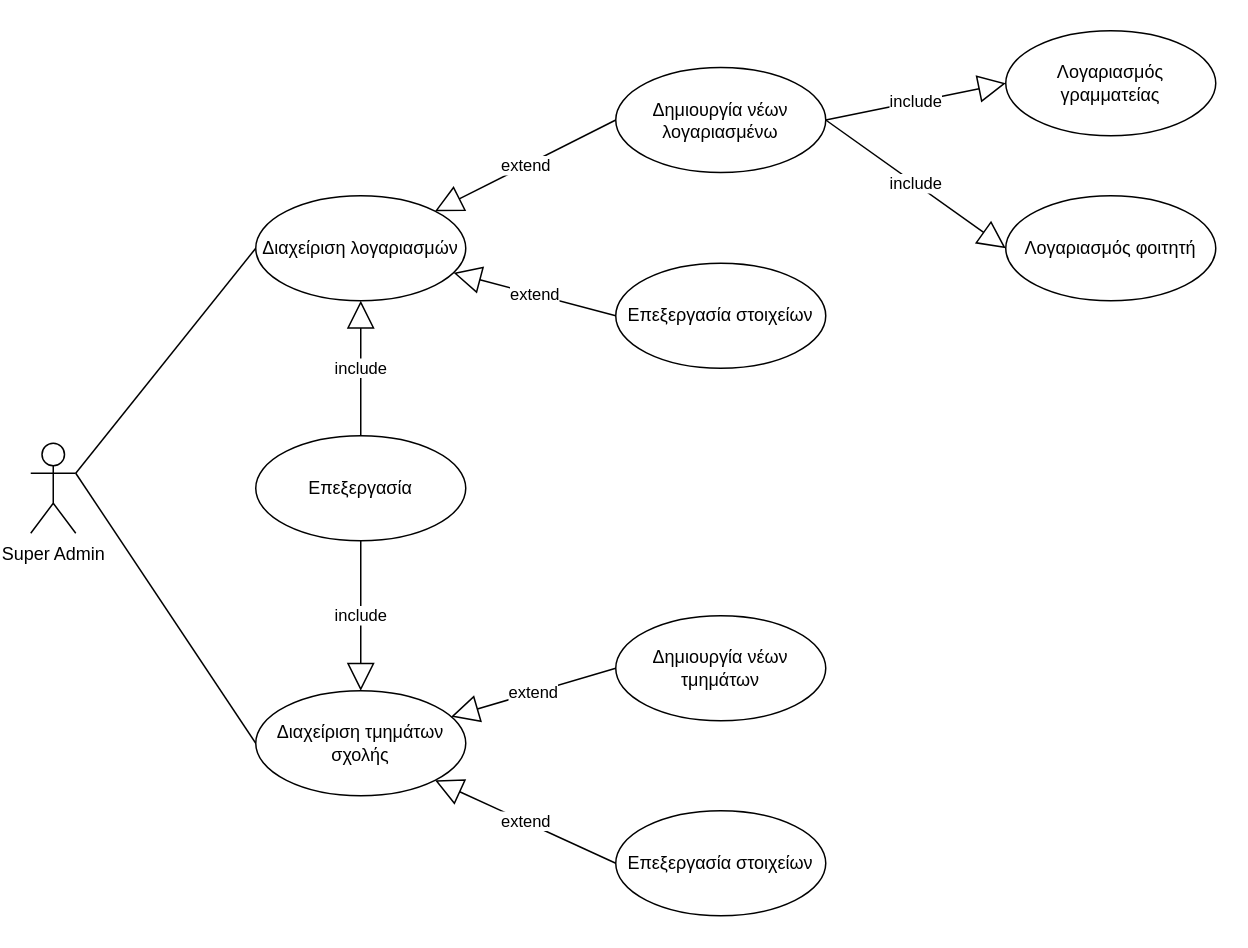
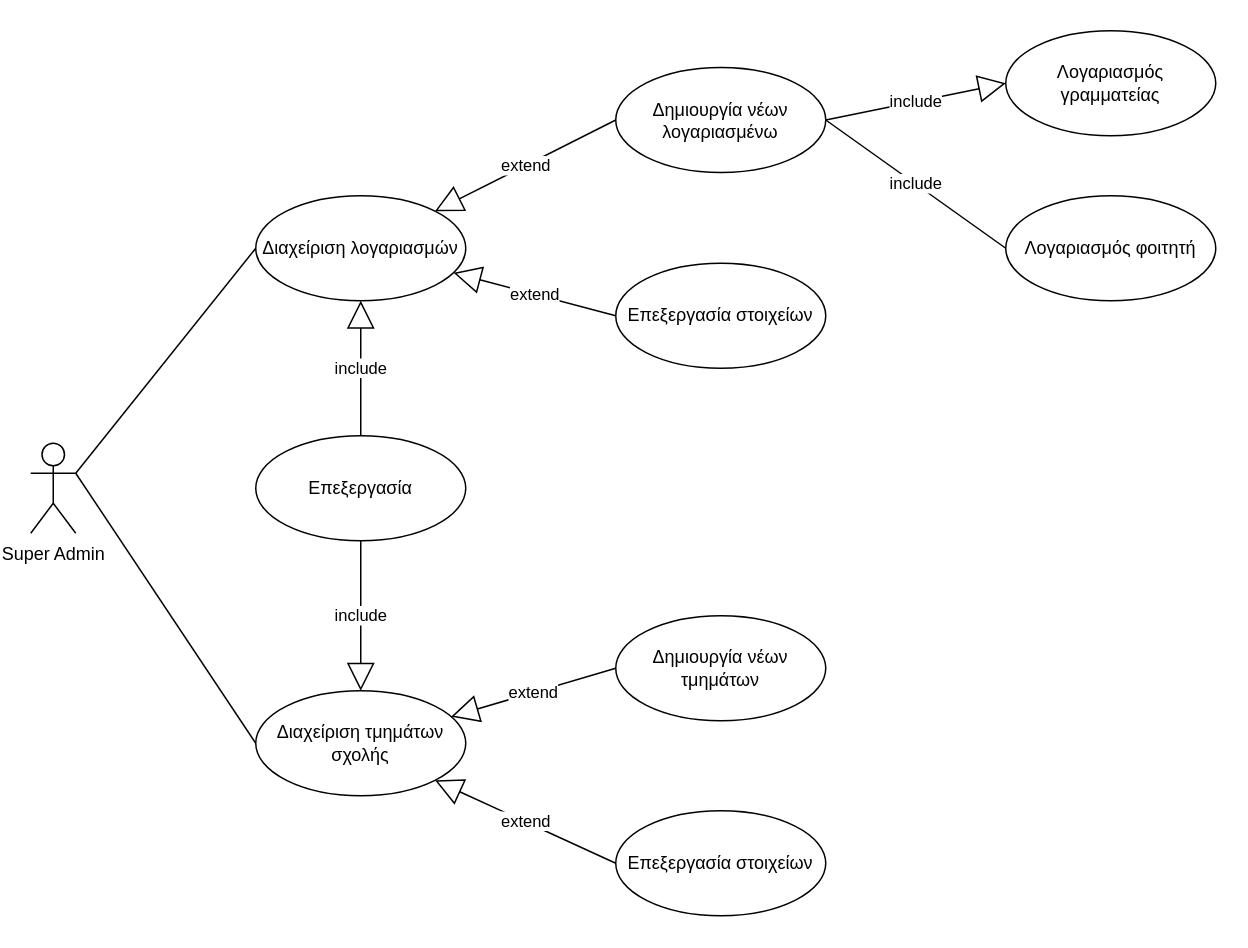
(982, 231) -> (993, 239)
